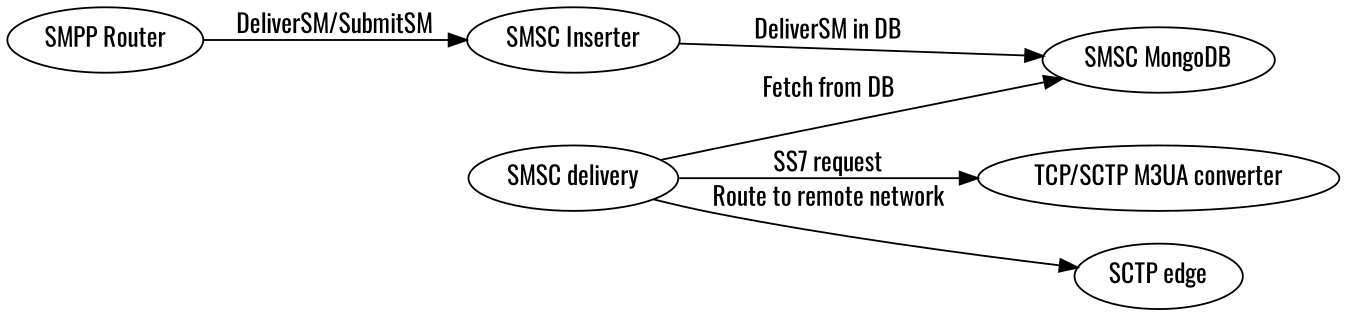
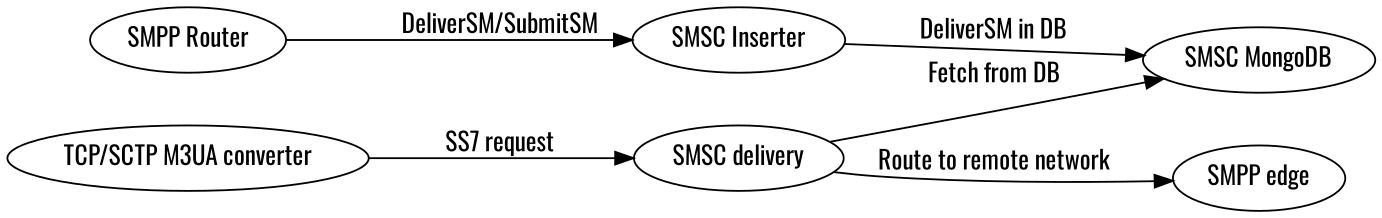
(819, 178) -> (492, 158)
(1159, 276) -> (1259, 178)
